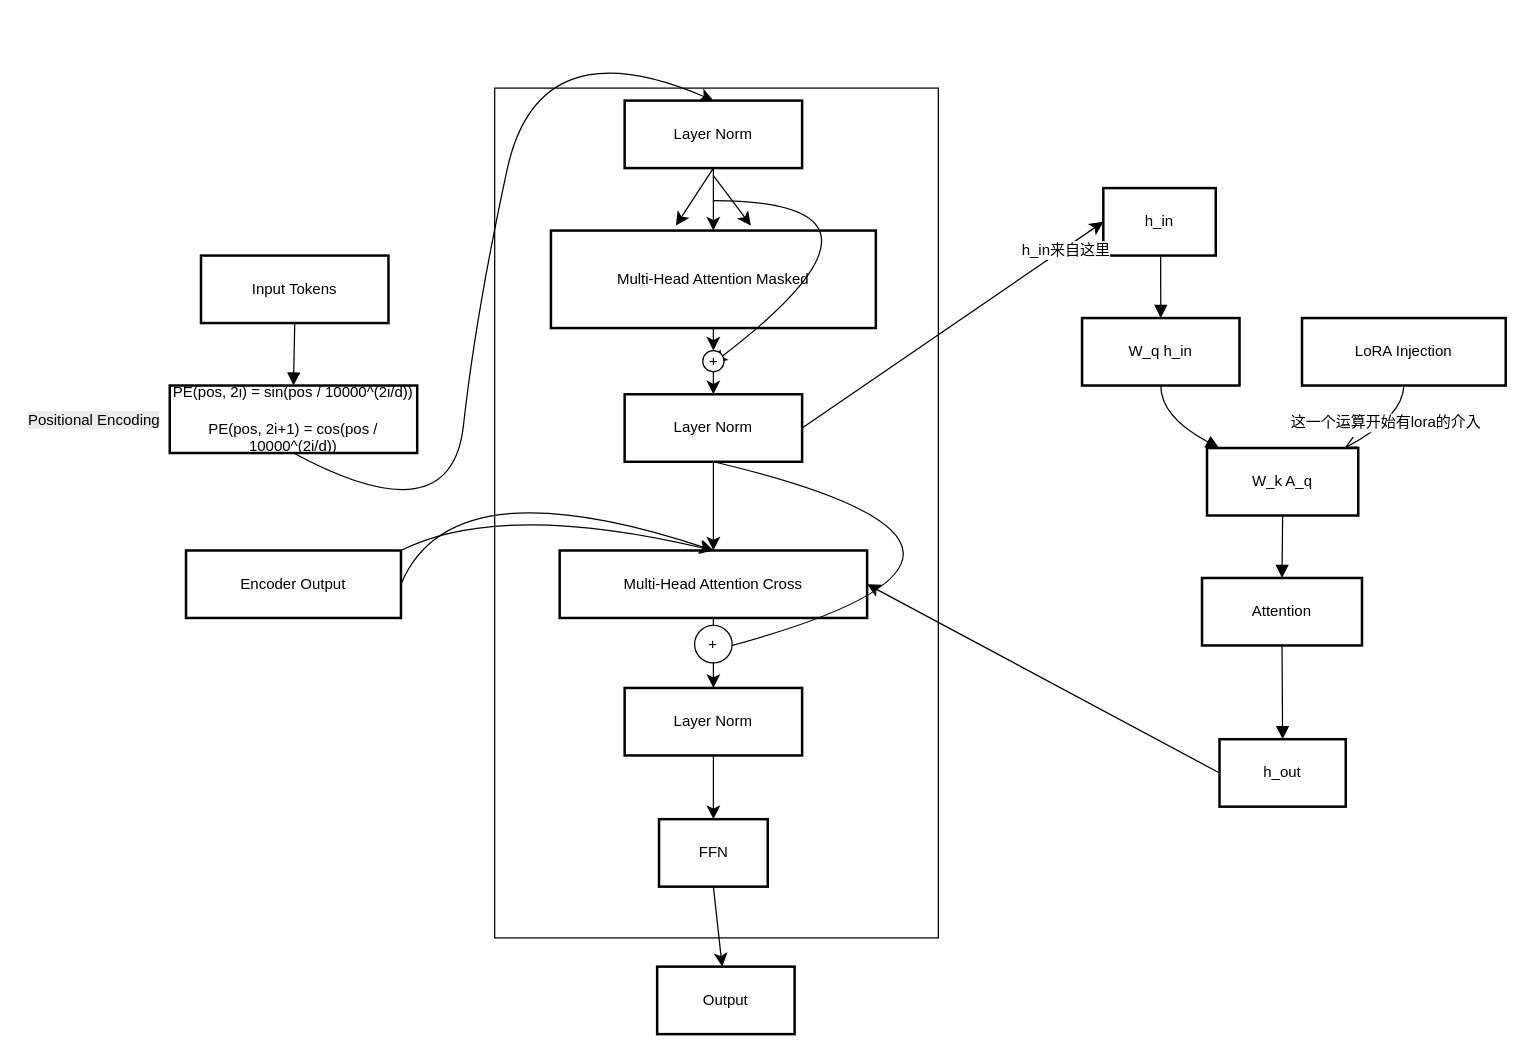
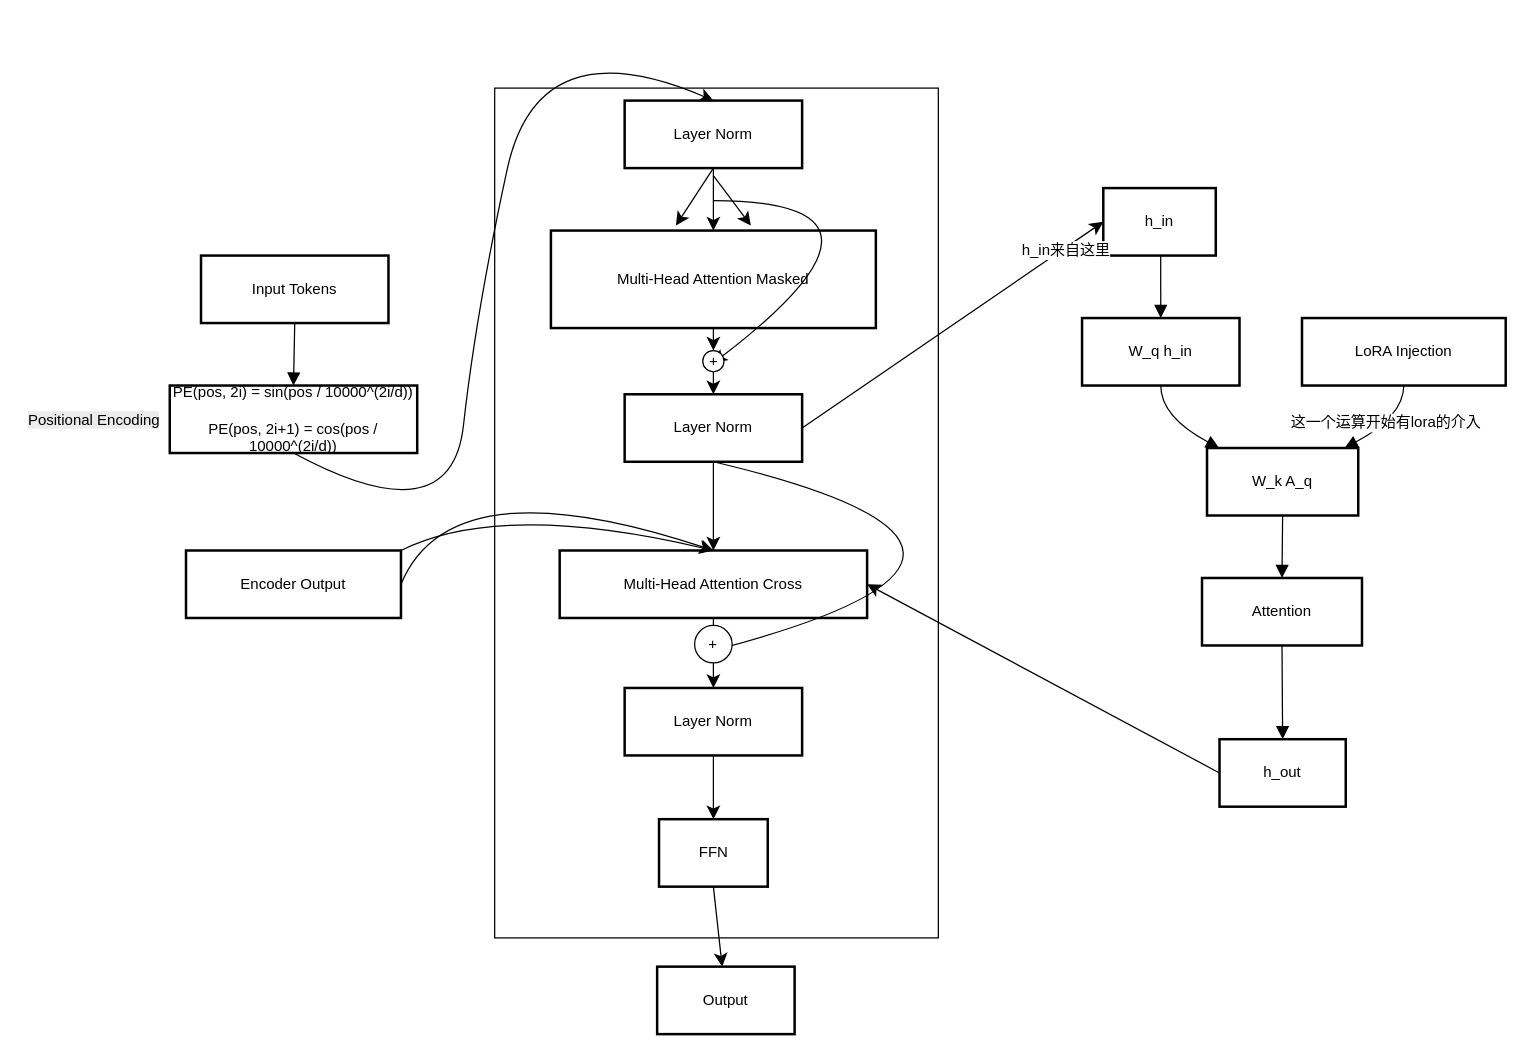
(1362, 438) -> (1364, 438)
